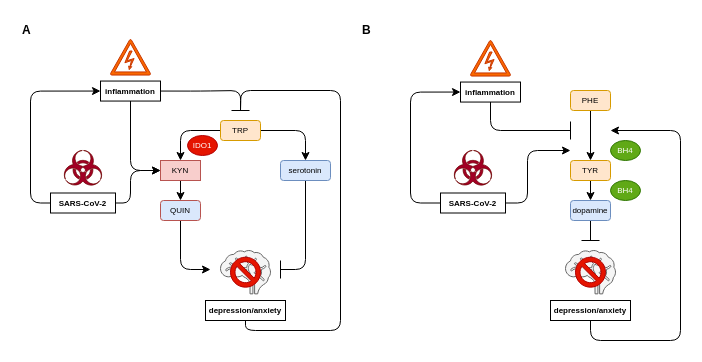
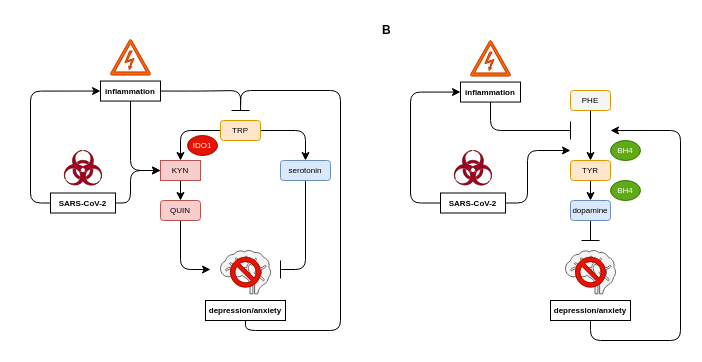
(31, 31) -> none
(371, 31) -> (391, 31)
(591, 101) -> (591, 101)
(181, 211) -> (181, 211)
